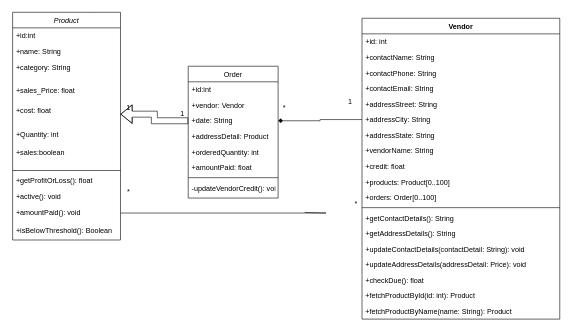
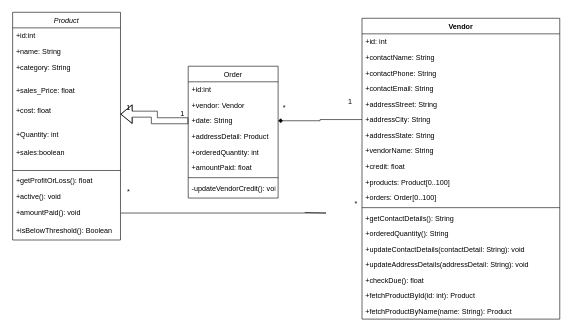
(417, 234) -> (414, 234)
(455, 265) -> (457, 265)
